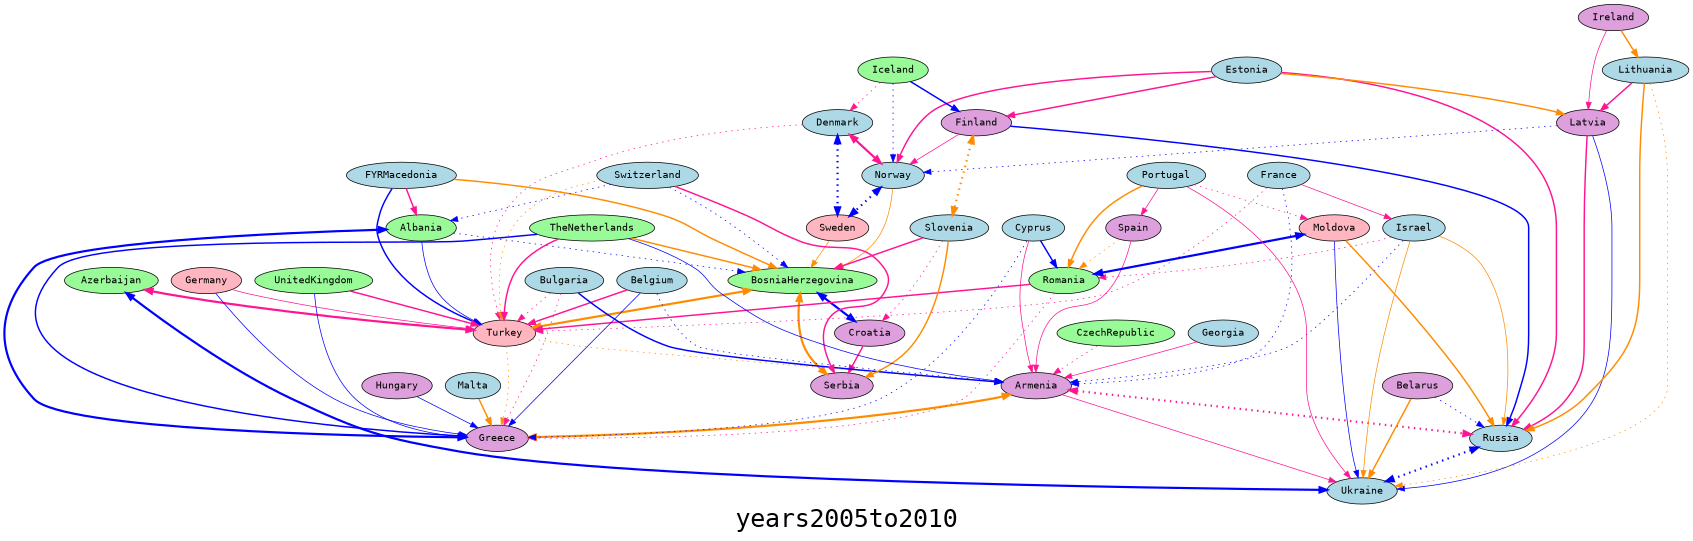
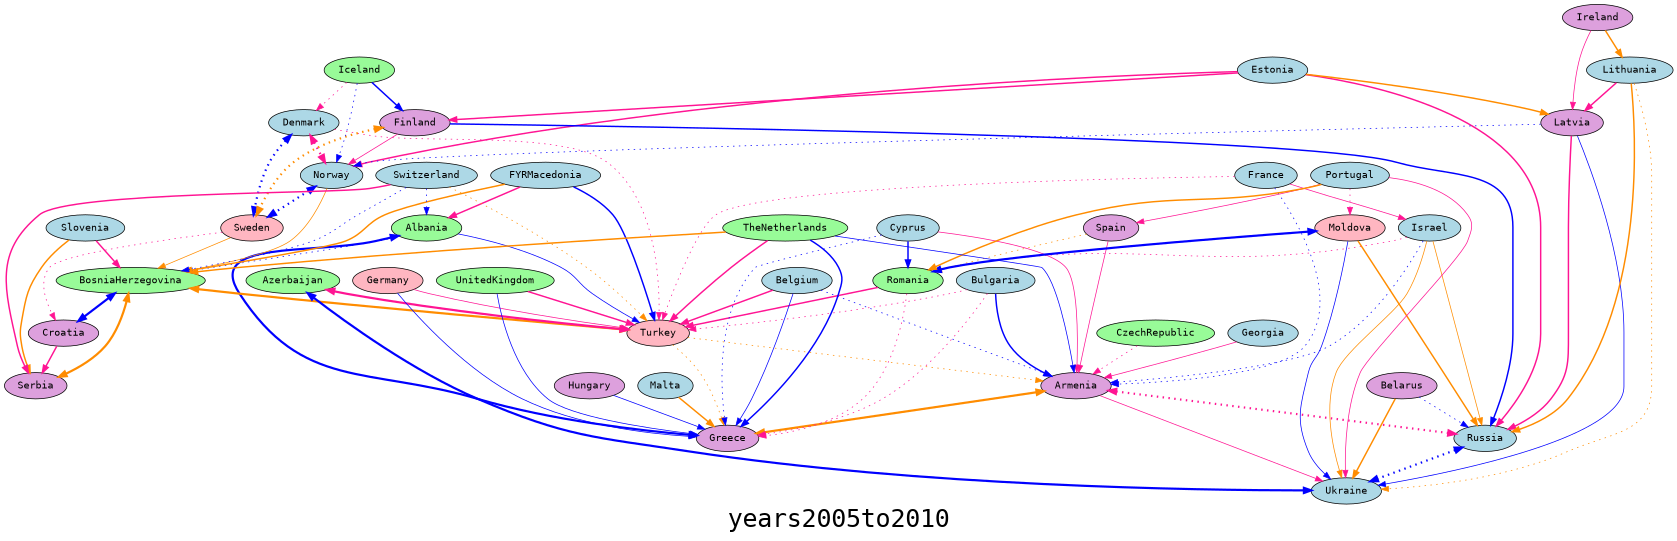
(865, 149) -> (319, 152)
(963, 175) -> (307, 154)
(918, 280) -> (111, 249)
